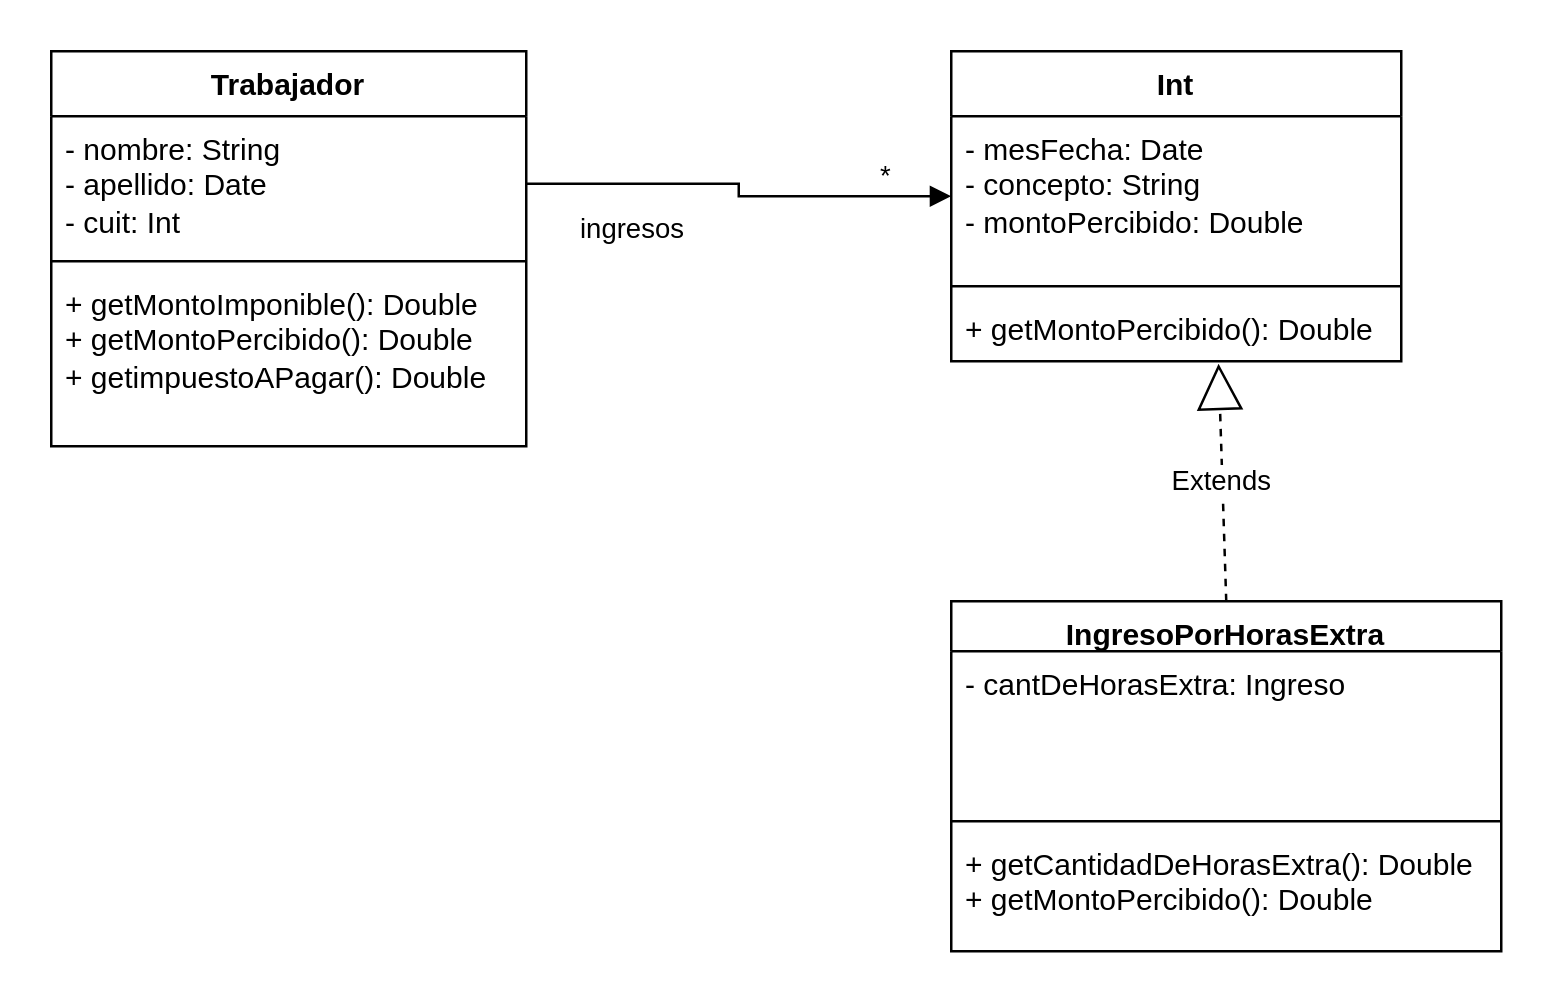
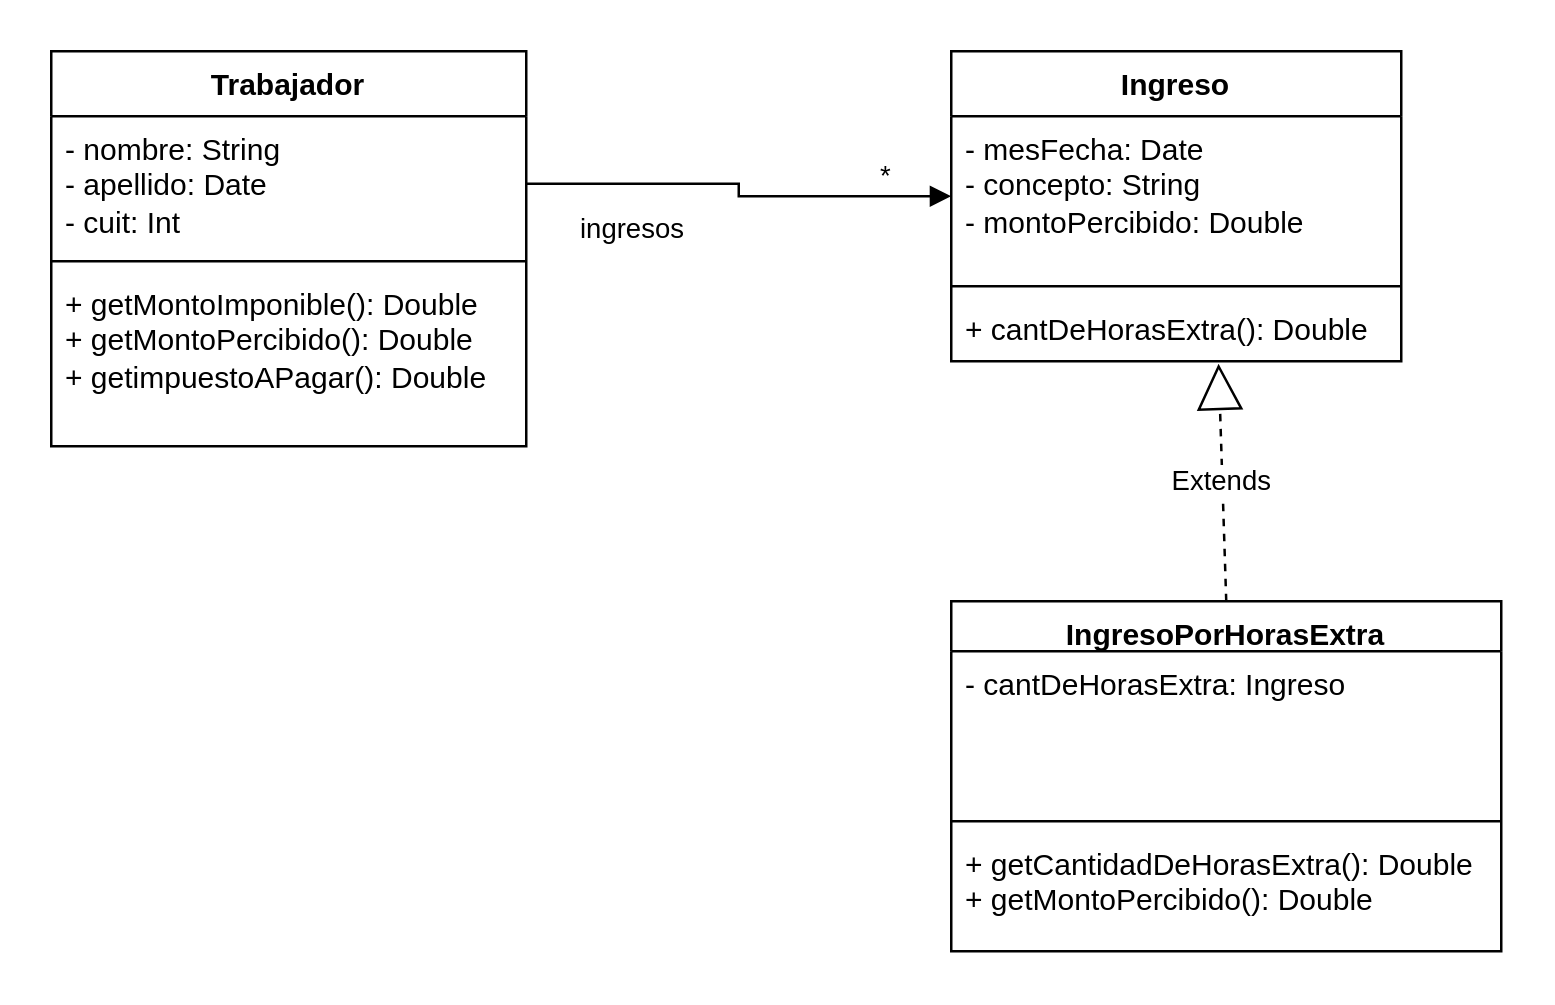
(1176, 87) -> (1176, 87)
(1179, 350) -> (1179, 350)
